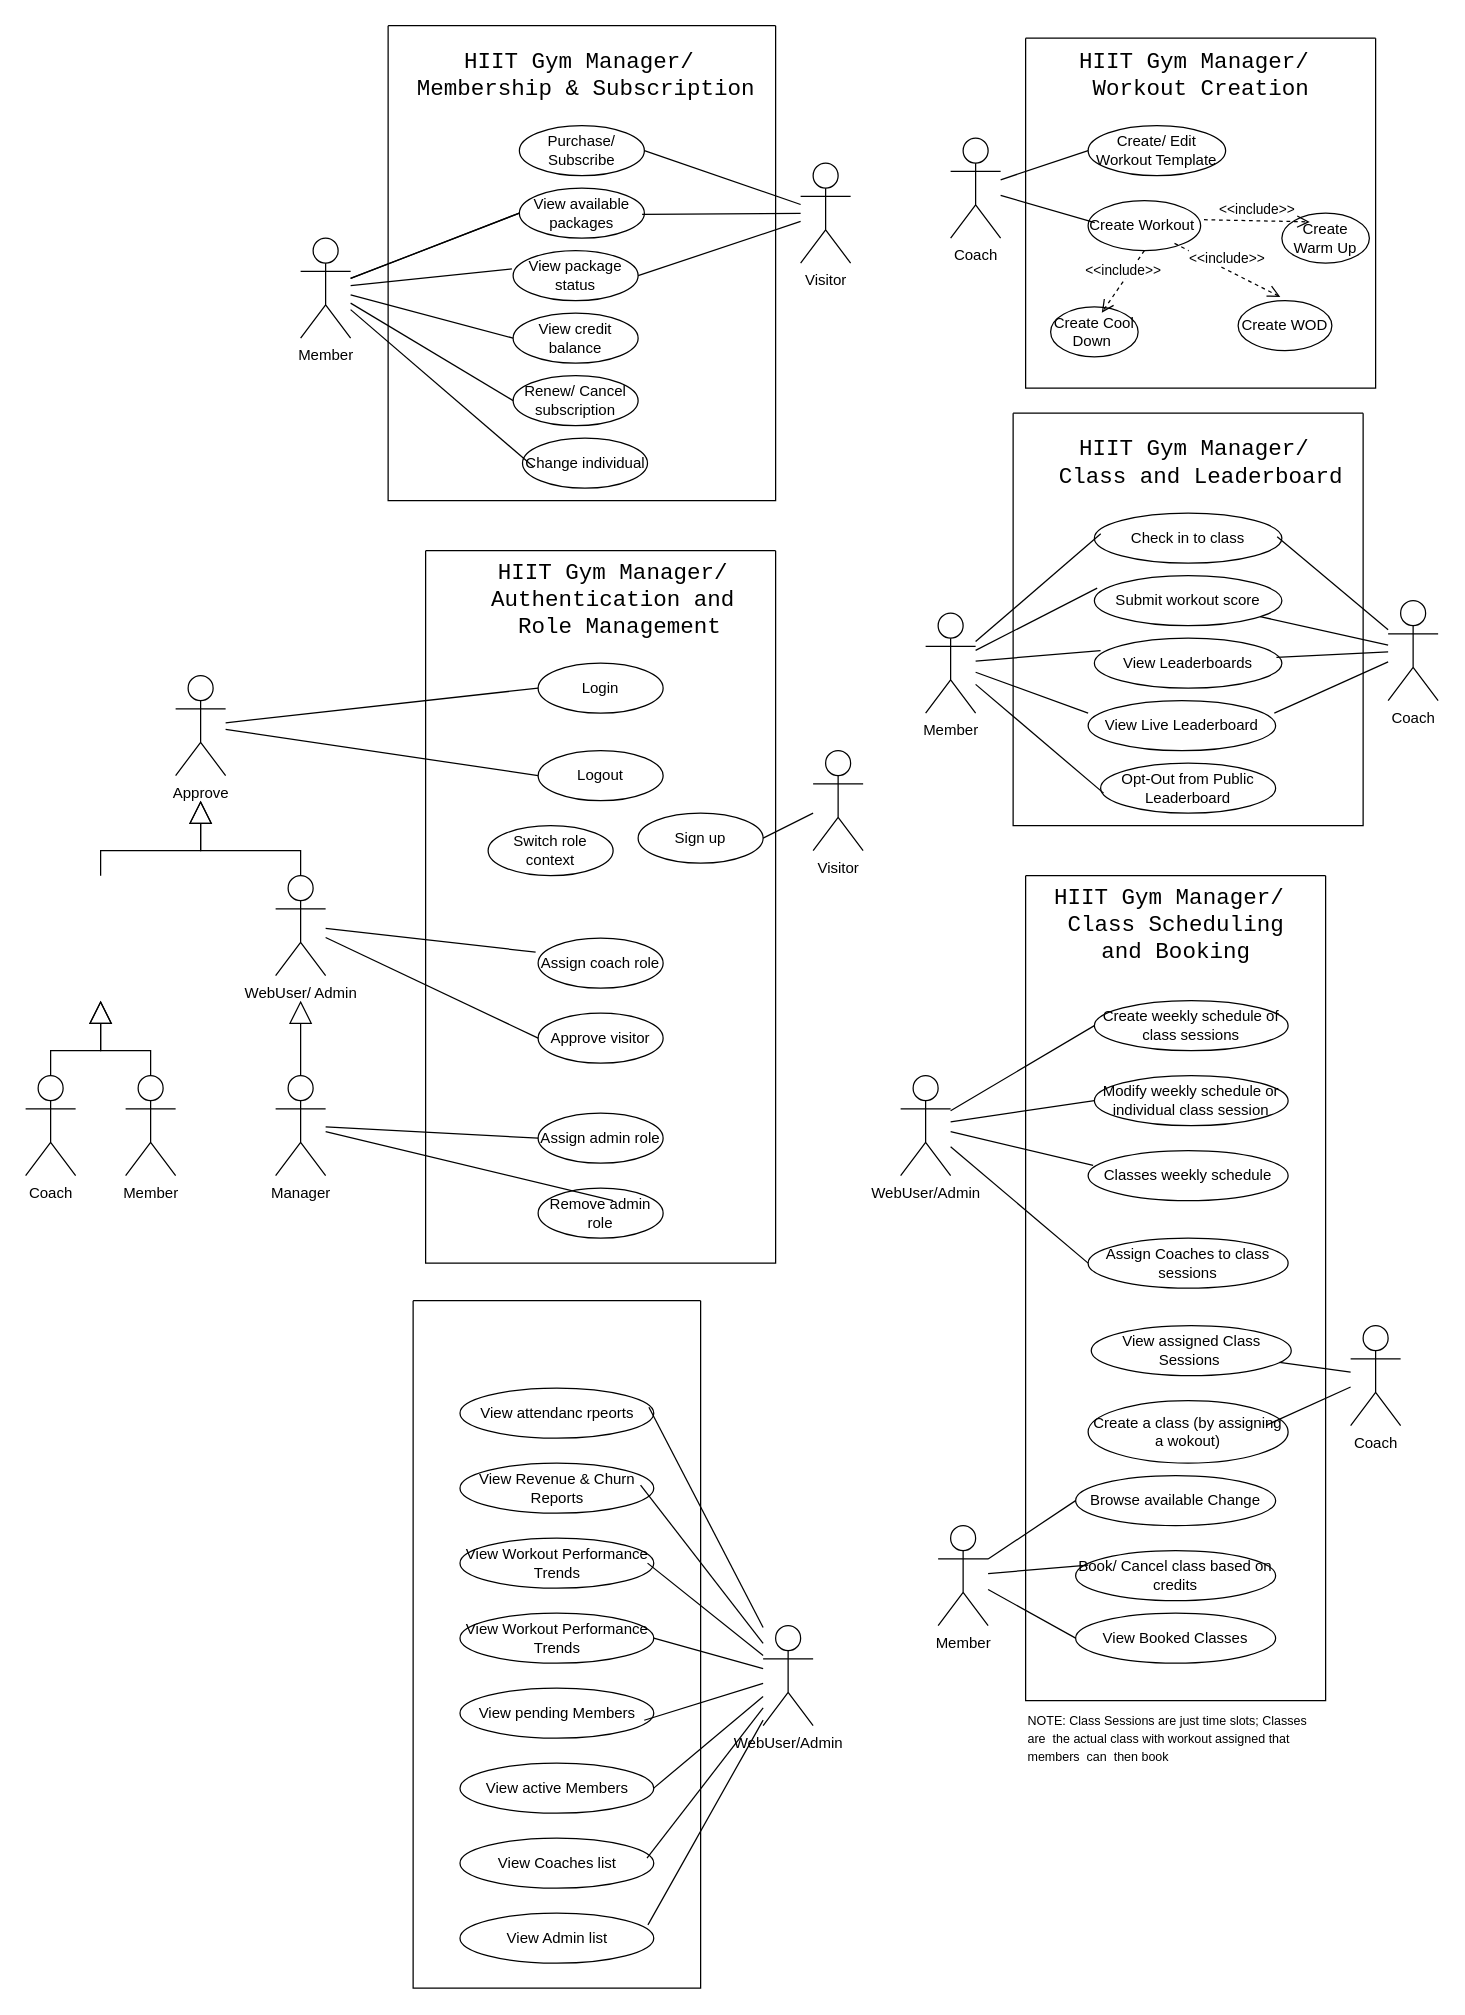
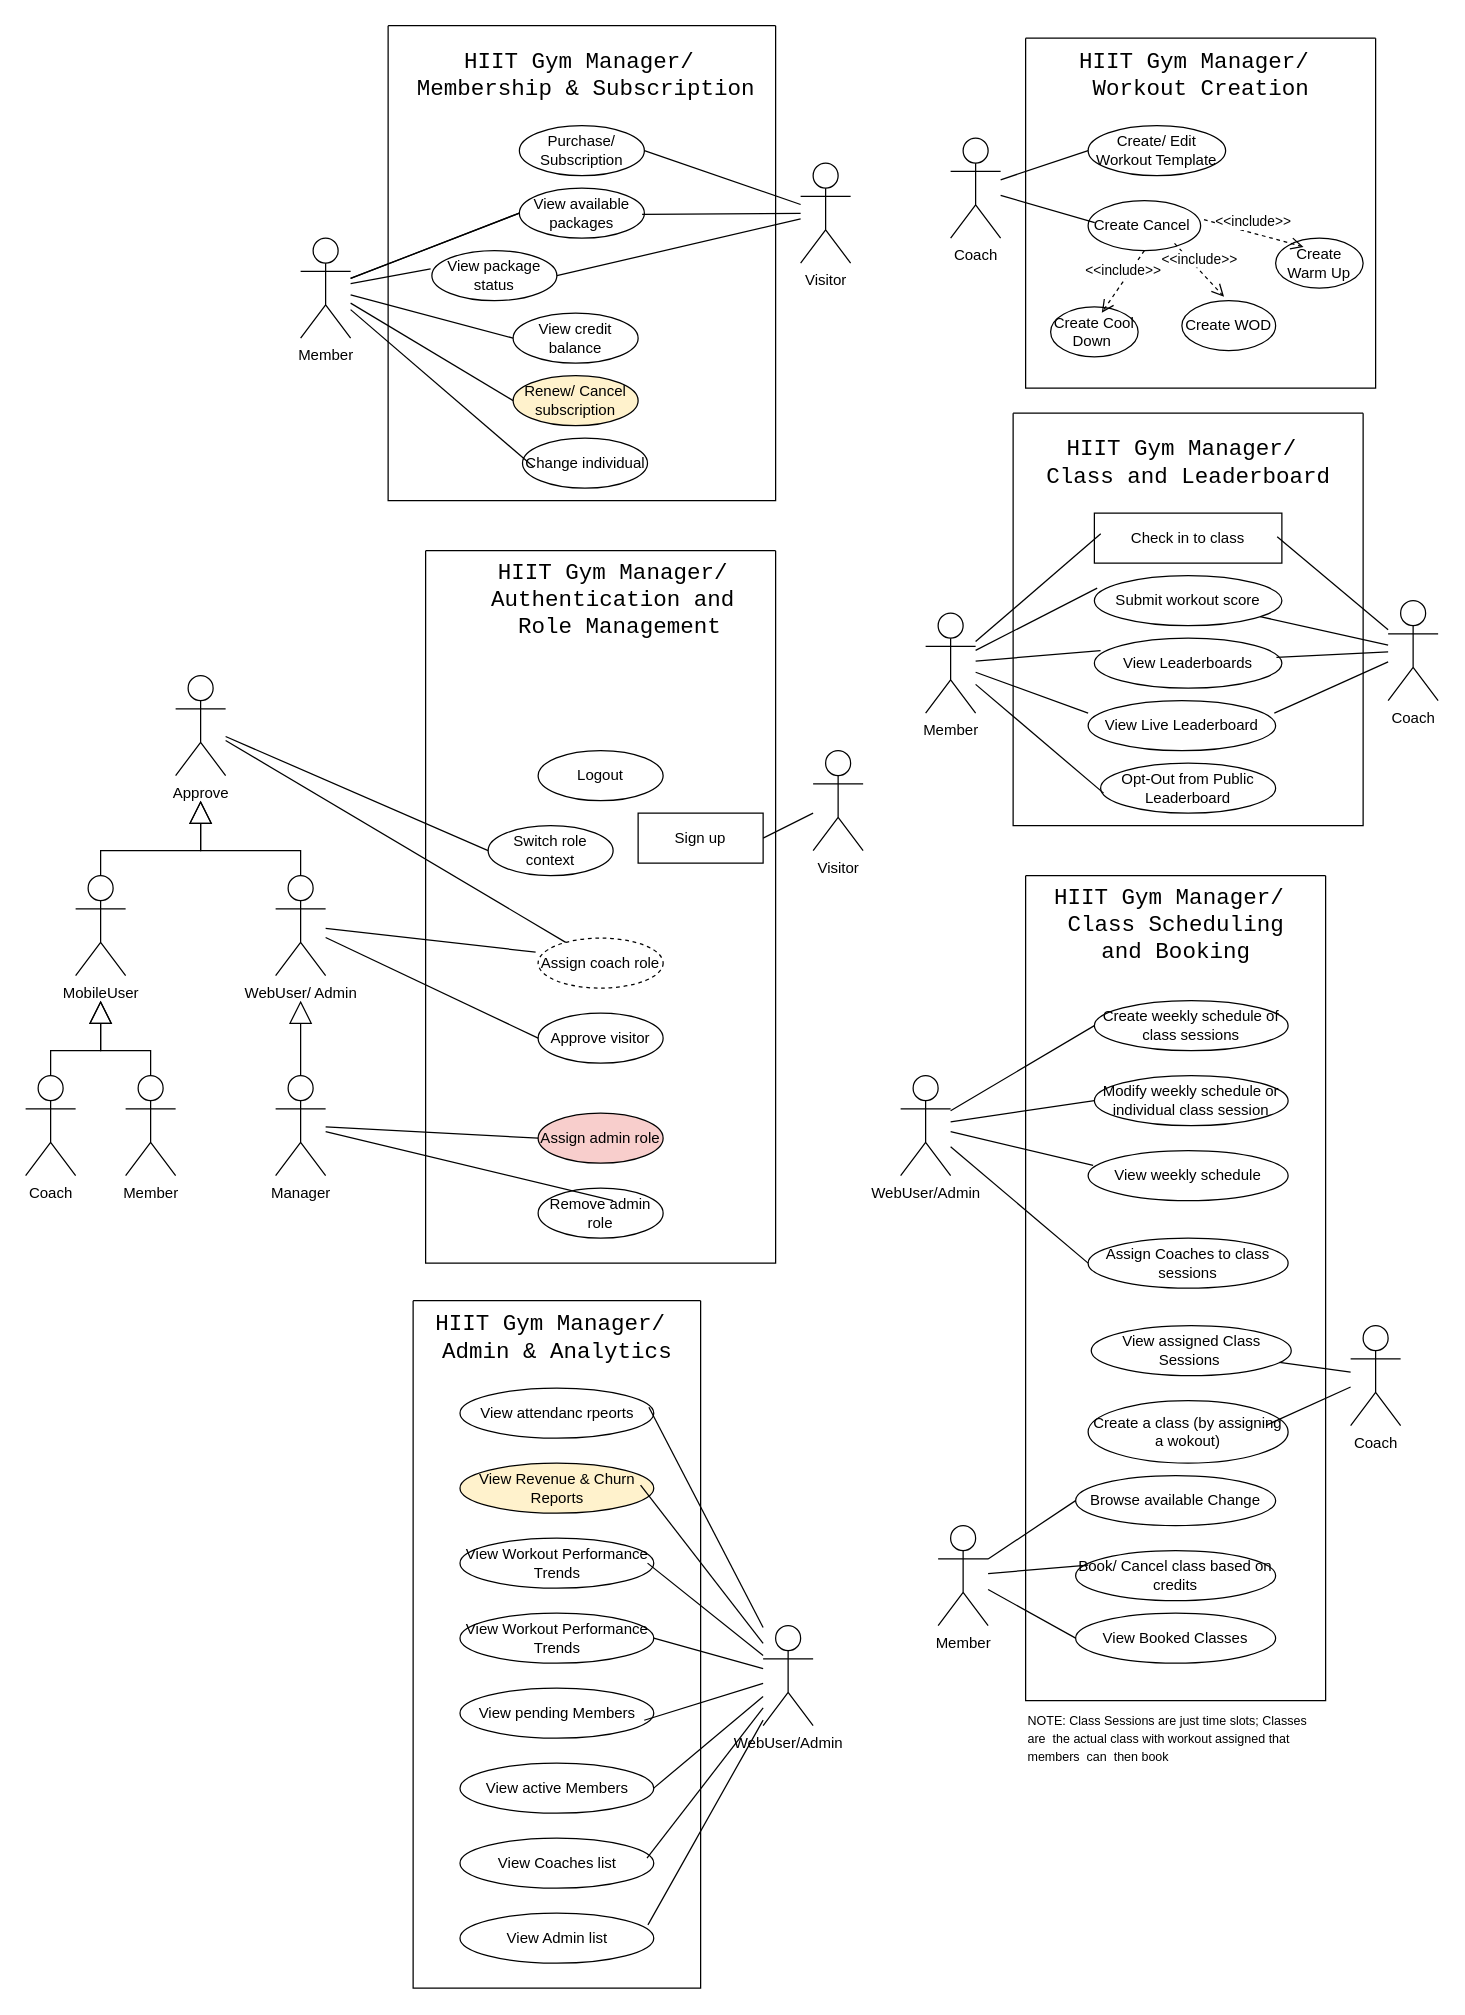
(582, 151) -> (582, 151)
(1144, 226) -> (1144, 226)
(1326, 238) -> (1319, 263)
(576, 276) -> (494, 276)
(1285, 326) -> (1229, 326)
(576, 401) -> (576, 401)
(1201, 463) -> (1188, 463)
(1188, 538) -> (1188, 538)
(601, 688) -> none
(382, 705) -> none
(381, 752) -> (395, 841)
none -> (357, 794)
(701, 838) -> (701, 838)
none -> (101, 926)
(601, 963) -> (601, 963)
(601, 1138) -> (601, 1138)
(1188, 1176) -> (1188, 1176)
none -> (557, 1338)
(557, 1488) -> (557, 1488)
